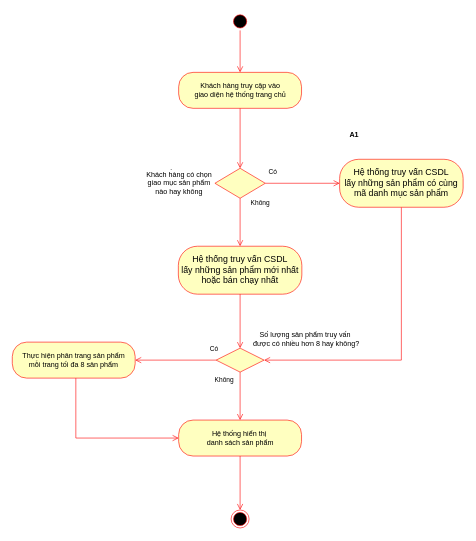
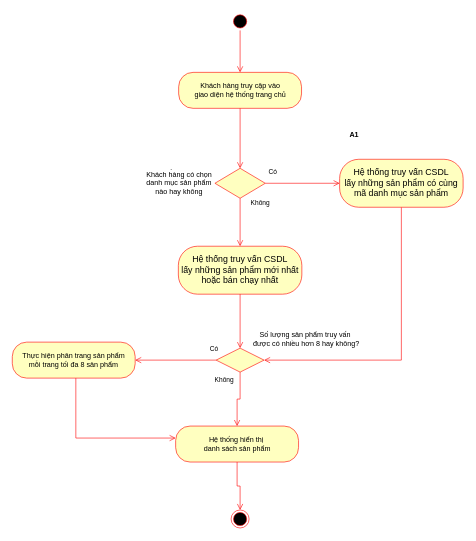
(179, 183) -> (179, 183)
(240, 438) -> (237, 444)
